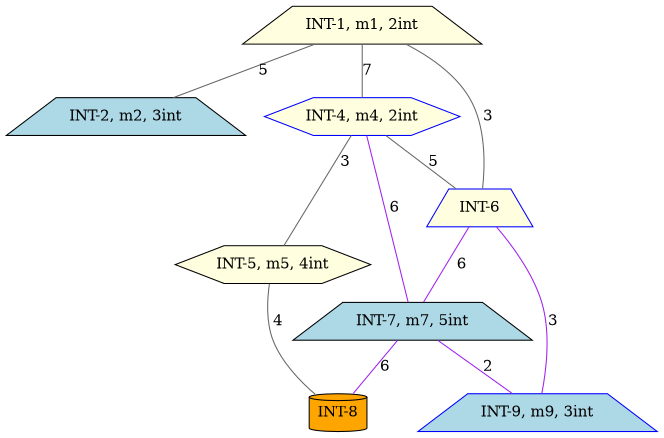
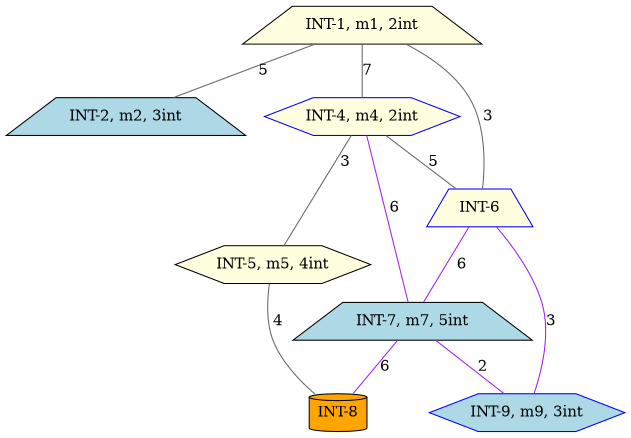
(538, 413) -> (527, 413)
